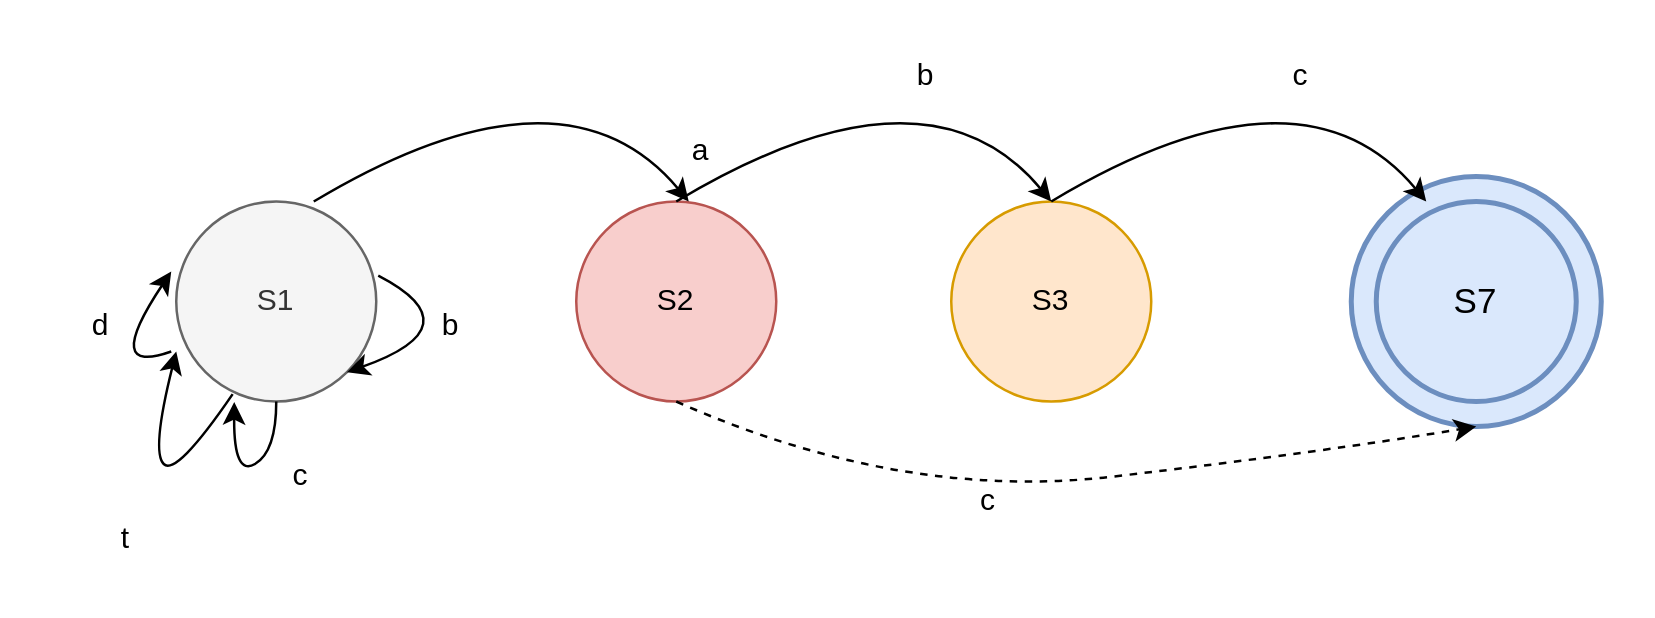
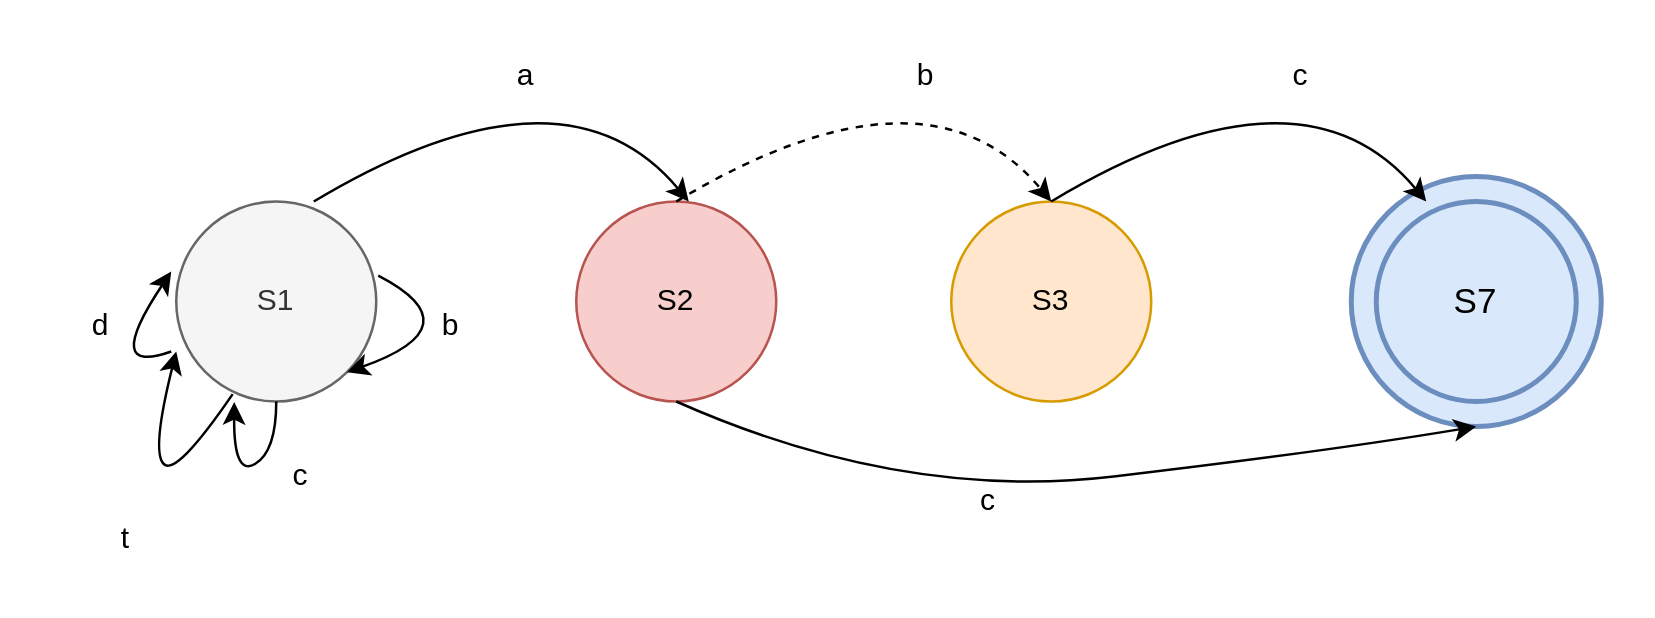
(866, 126) -> (866, 126)
(701, 151) -> (526, 76)
(1065, 480) -> (1065, 480)
